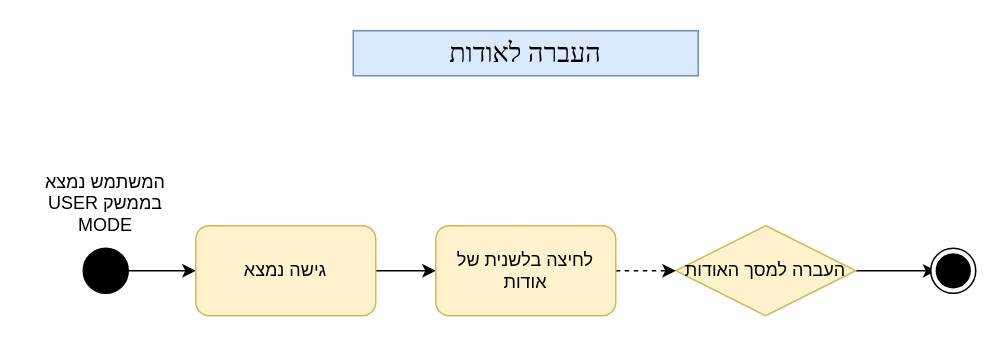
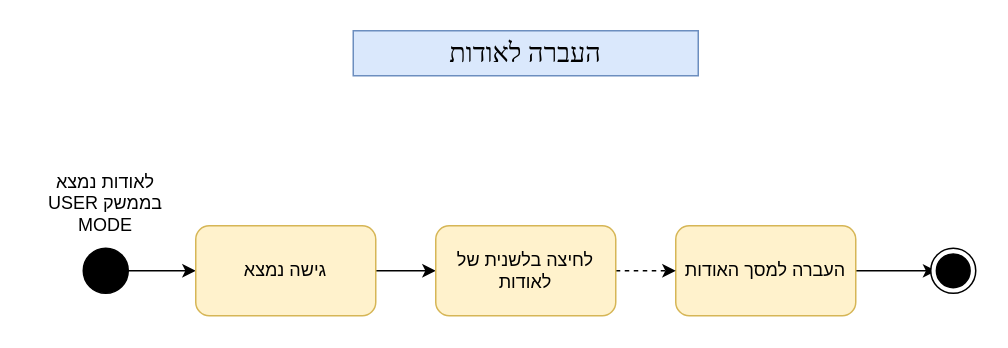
(106, 203) -> (106, 203)
(526, 271) -> (526, 271)
(766, 271) -> (766, 271)
